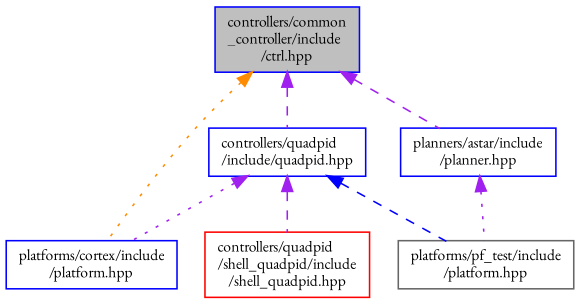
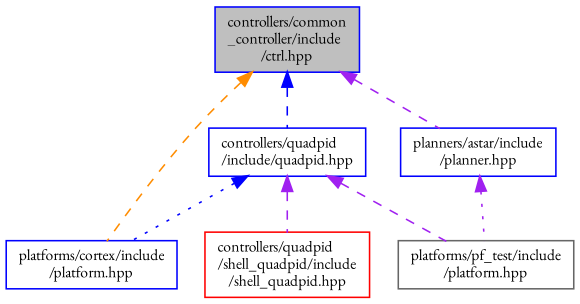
(287, 108) -> (287, 108)
(170, 158) -> (170, 158)
(182, 212) -> (182, 212)
(394, 212) -> (394, 212)
